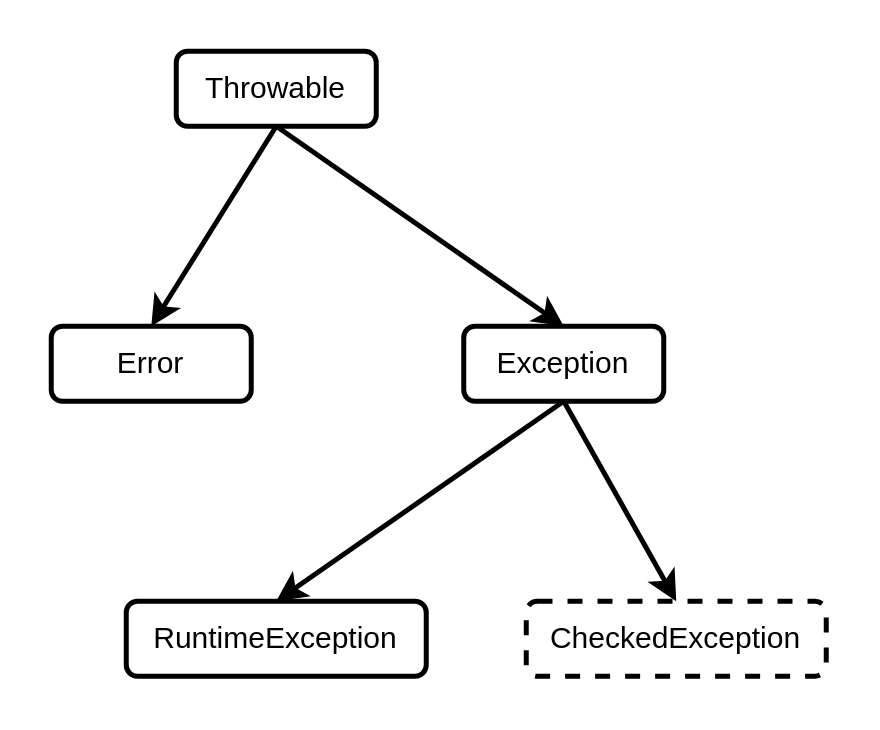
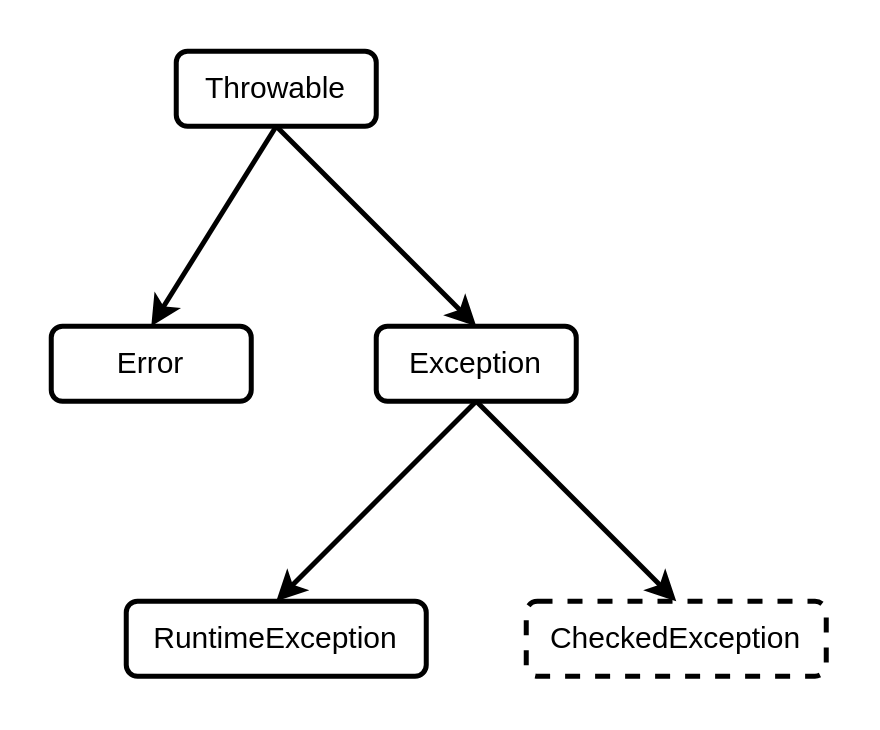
(564, 364) -> (476, 364)
